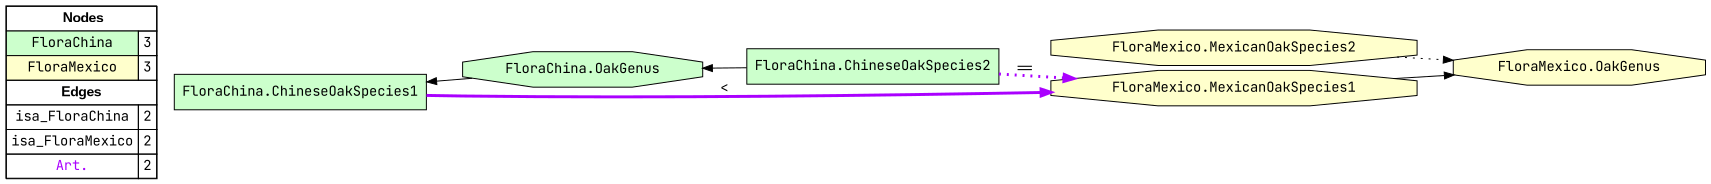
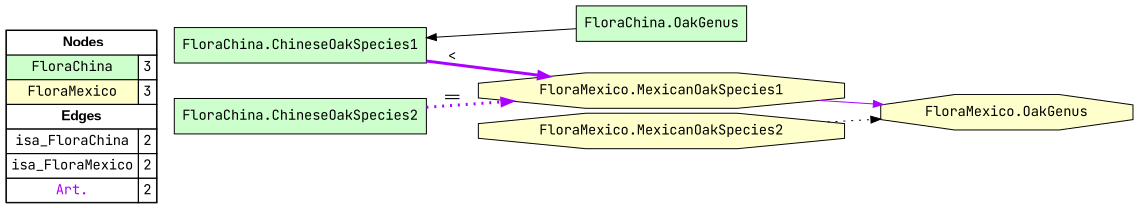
(730, 68) -> none
(583, 69) -> (661, 24)
(1419, 77) -> (846, 102)
